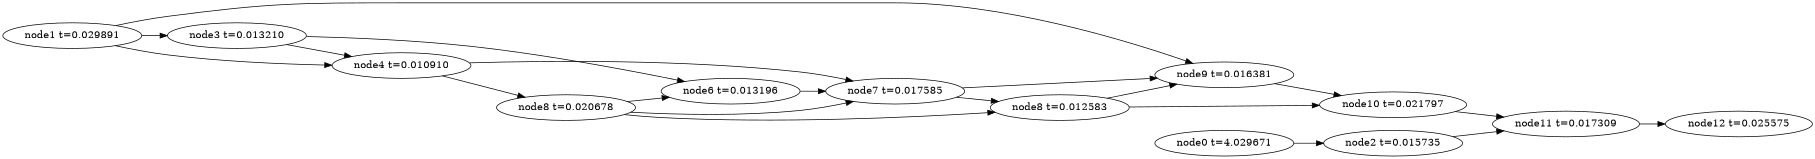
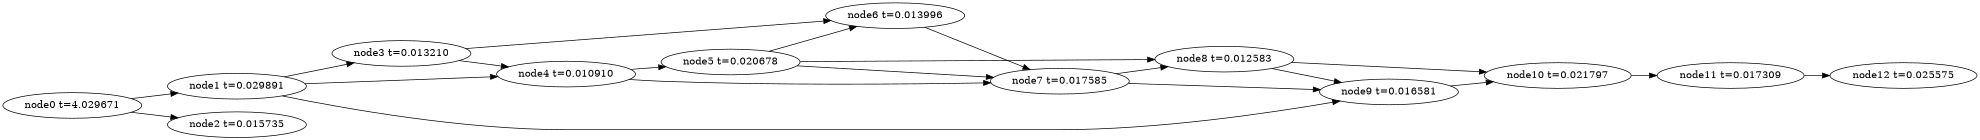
(1224, 75) -> (1389, 92)
(731, 91) -> (895, 16)
none -> (151, 96)
(566, 108) -> (731, 62)
(1475, 134) -> none
